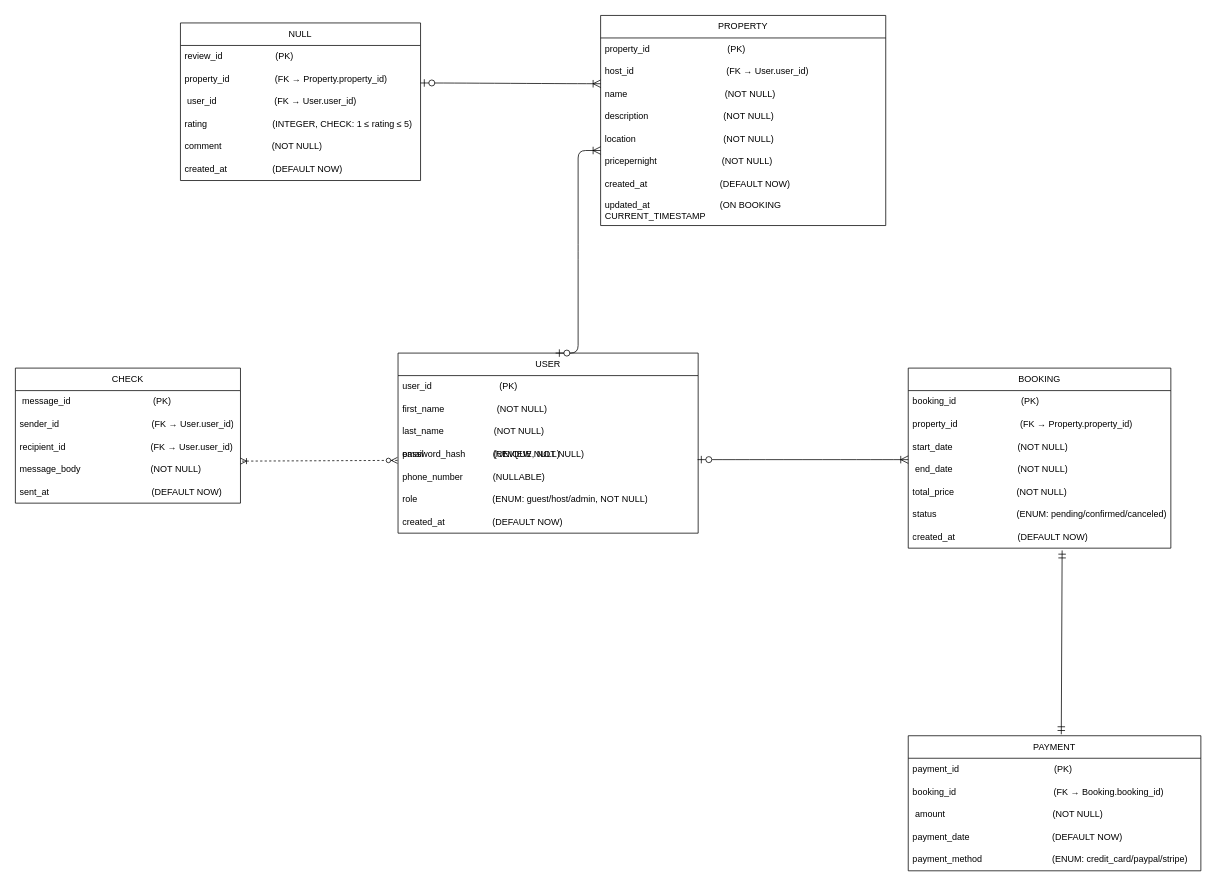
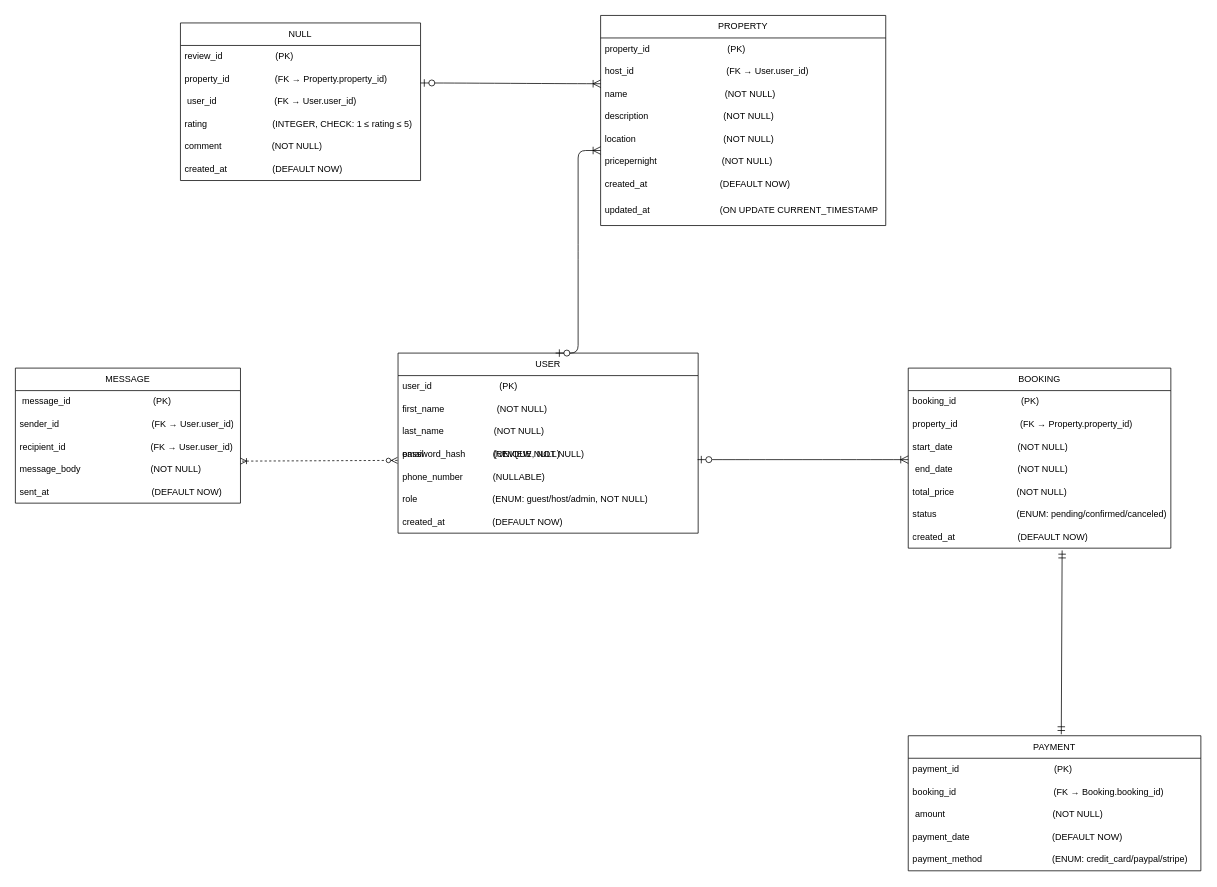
(744, 210) -> (744, 210)
(128, 379) -> (128, 379)
